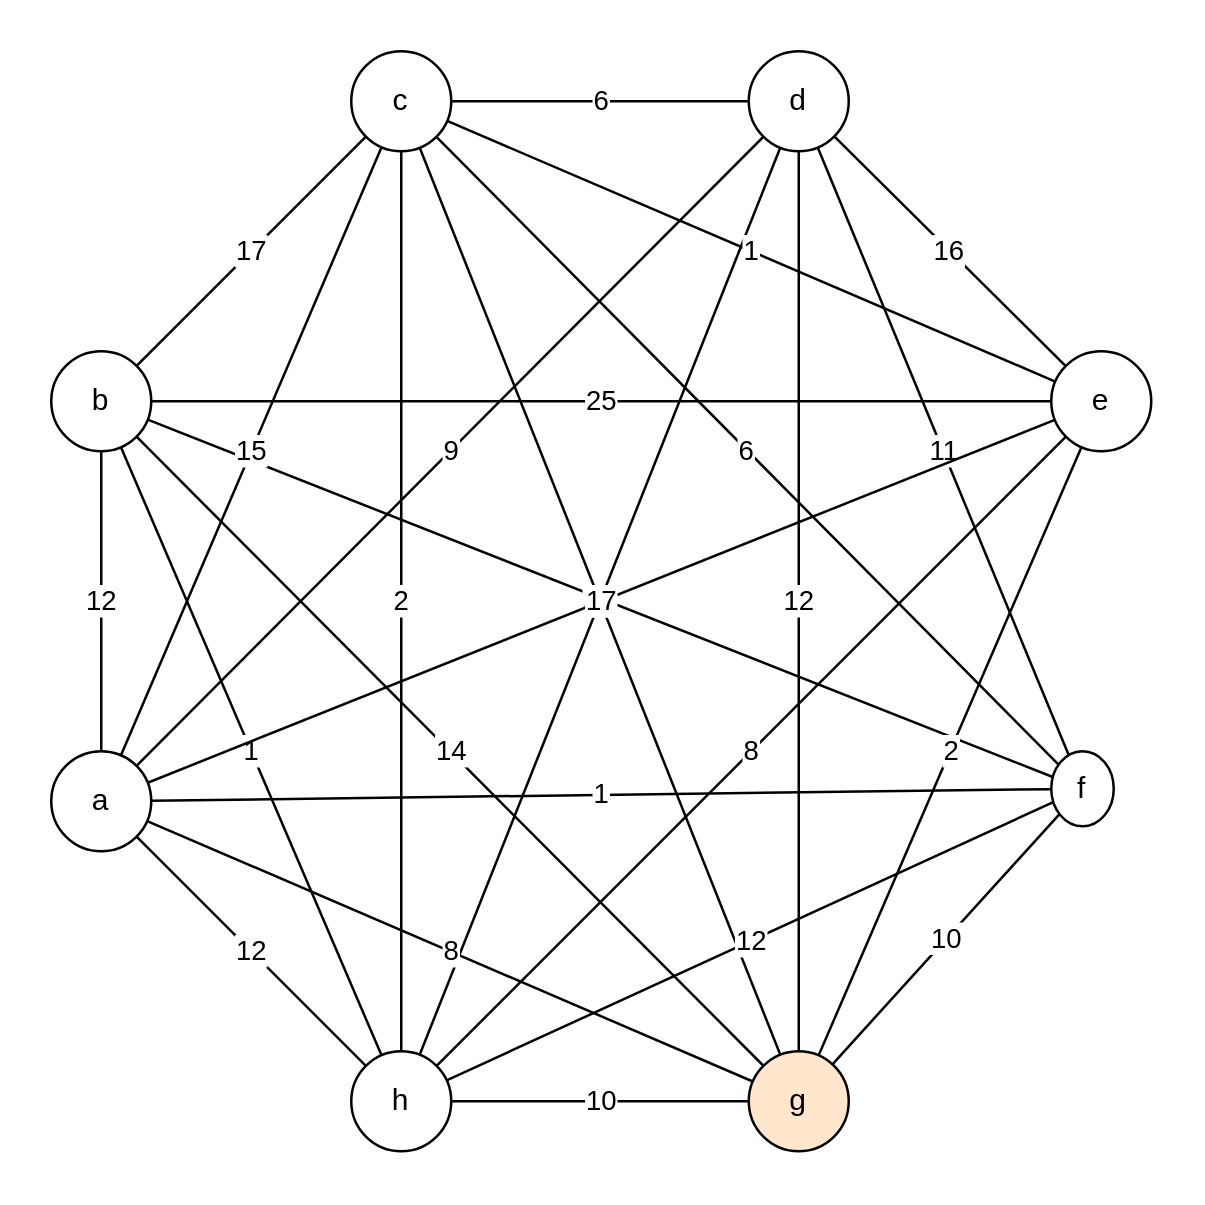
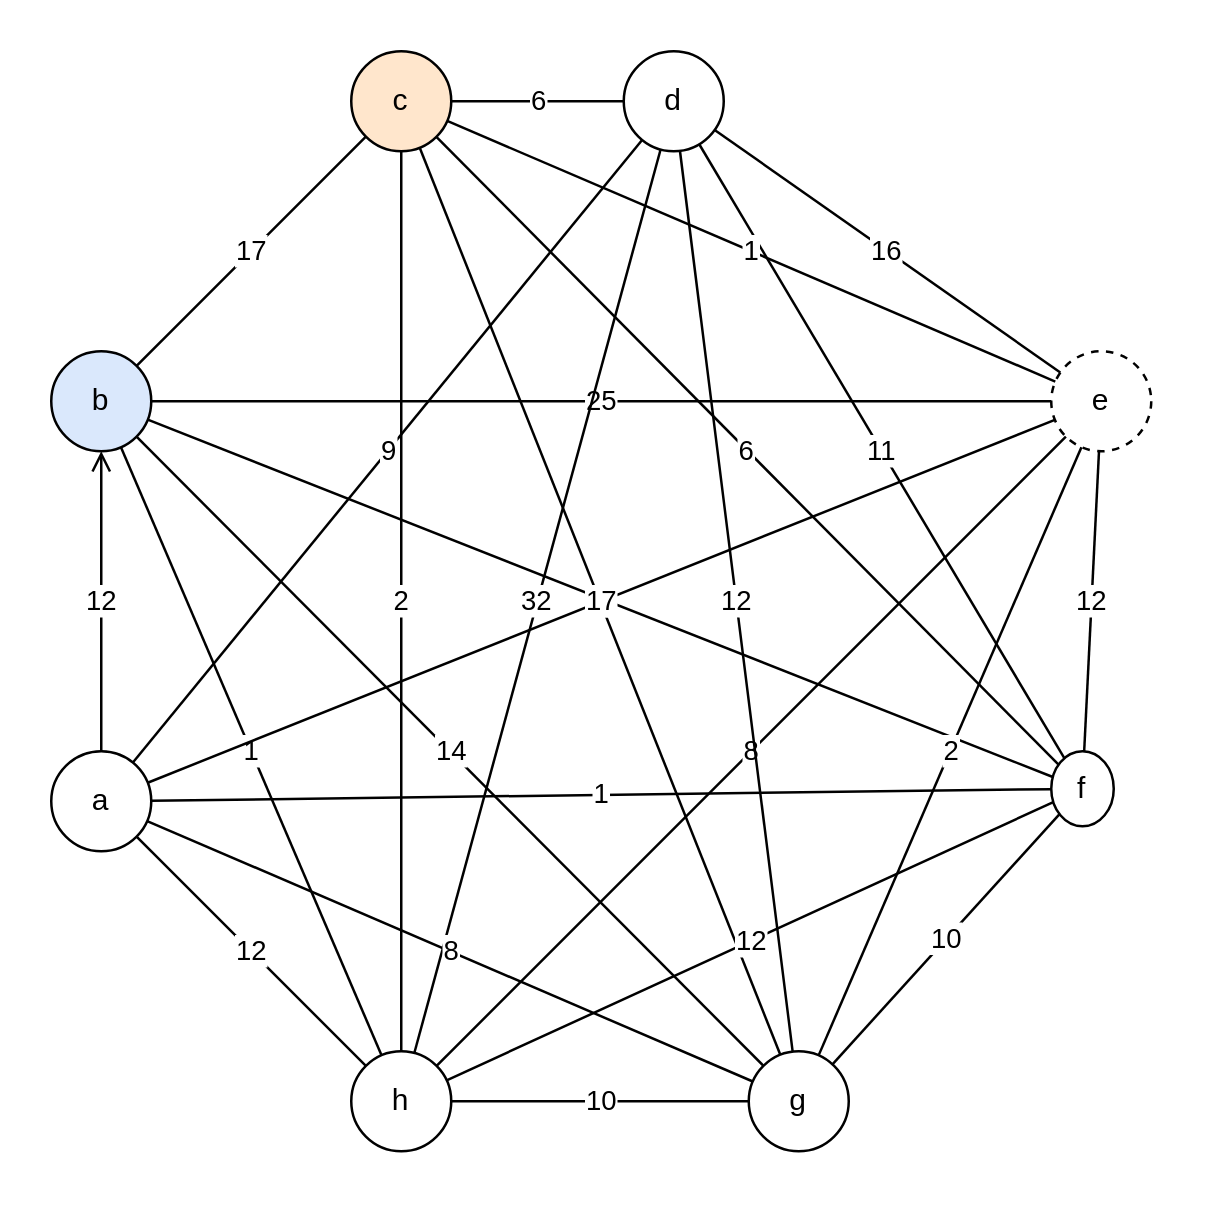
(401, 101) -> (401, 101)
(799, 101) -> (674, 101)
(328, 272) -> none
(101, 401) -> (101, 401)
(1101, 401) -> (1101, 401)
(101, 458) -> (101, 460)
none -> (1088, 678)
(799, 1101) -> (799, 1101)
